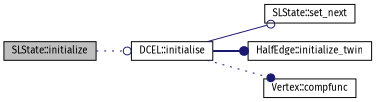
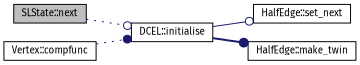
(310, 14) -> (302, 14)
(50, 51) -> (50, 14)
(310, 51) -> (302, 51)
(237, 69) -> (110, 42)
